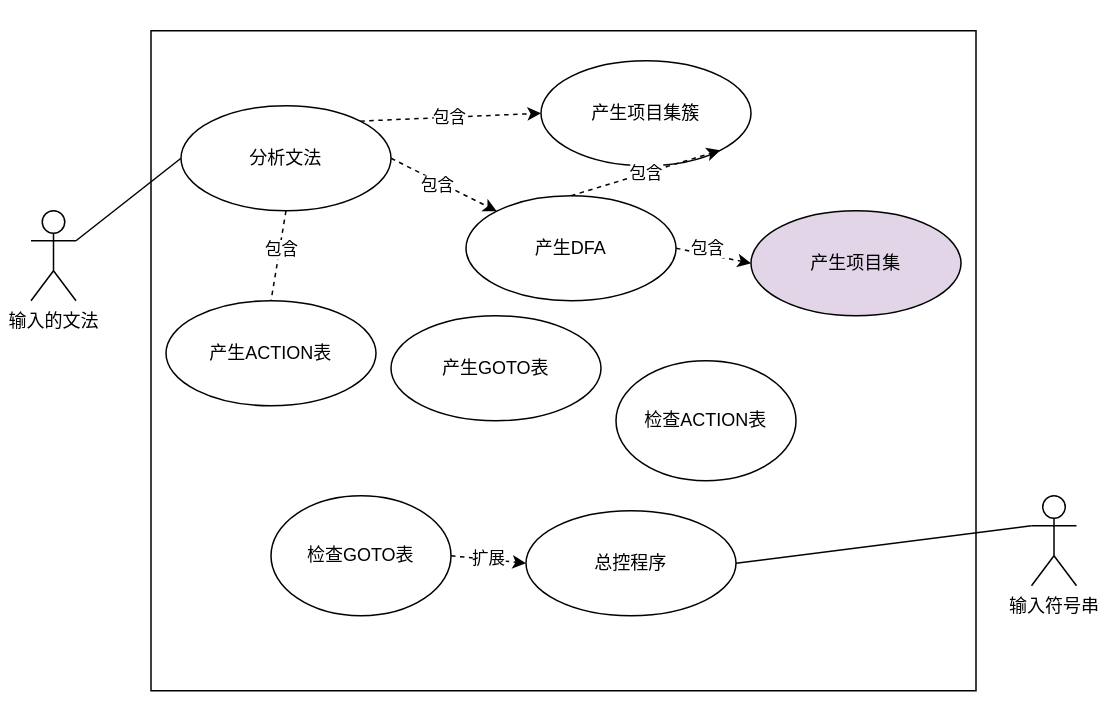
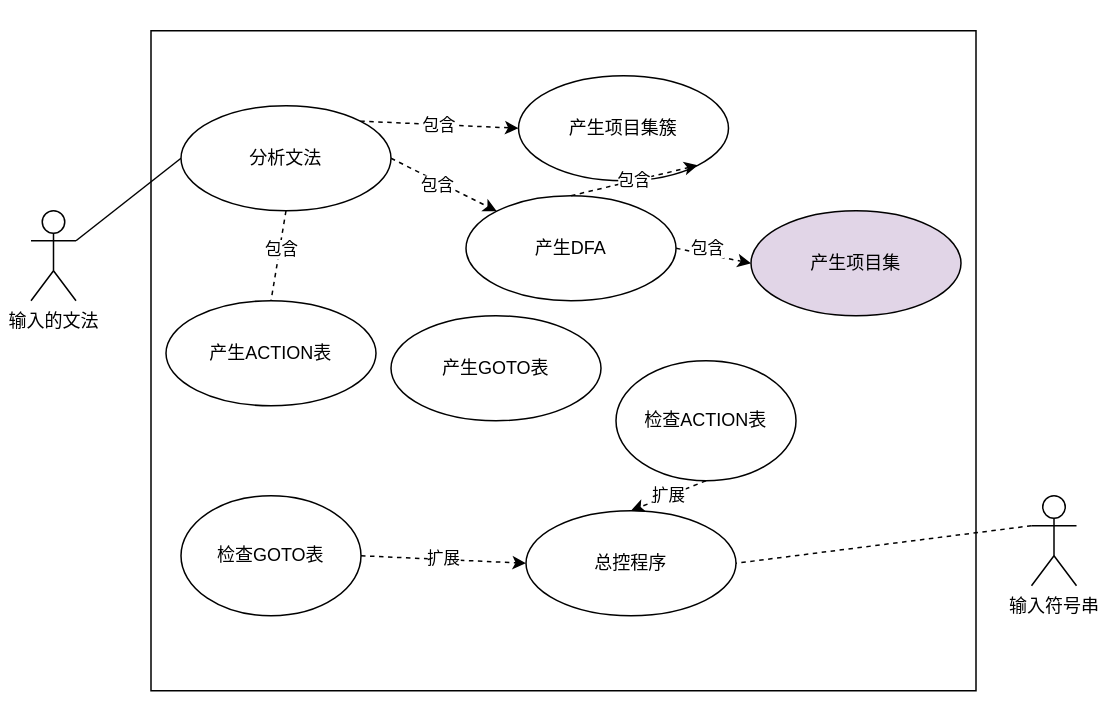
(646, 113) -> (623, 128)
none -> (673, 494)
(882, 545) -> (882, 545)
(361, 556) -> (271, 556)
